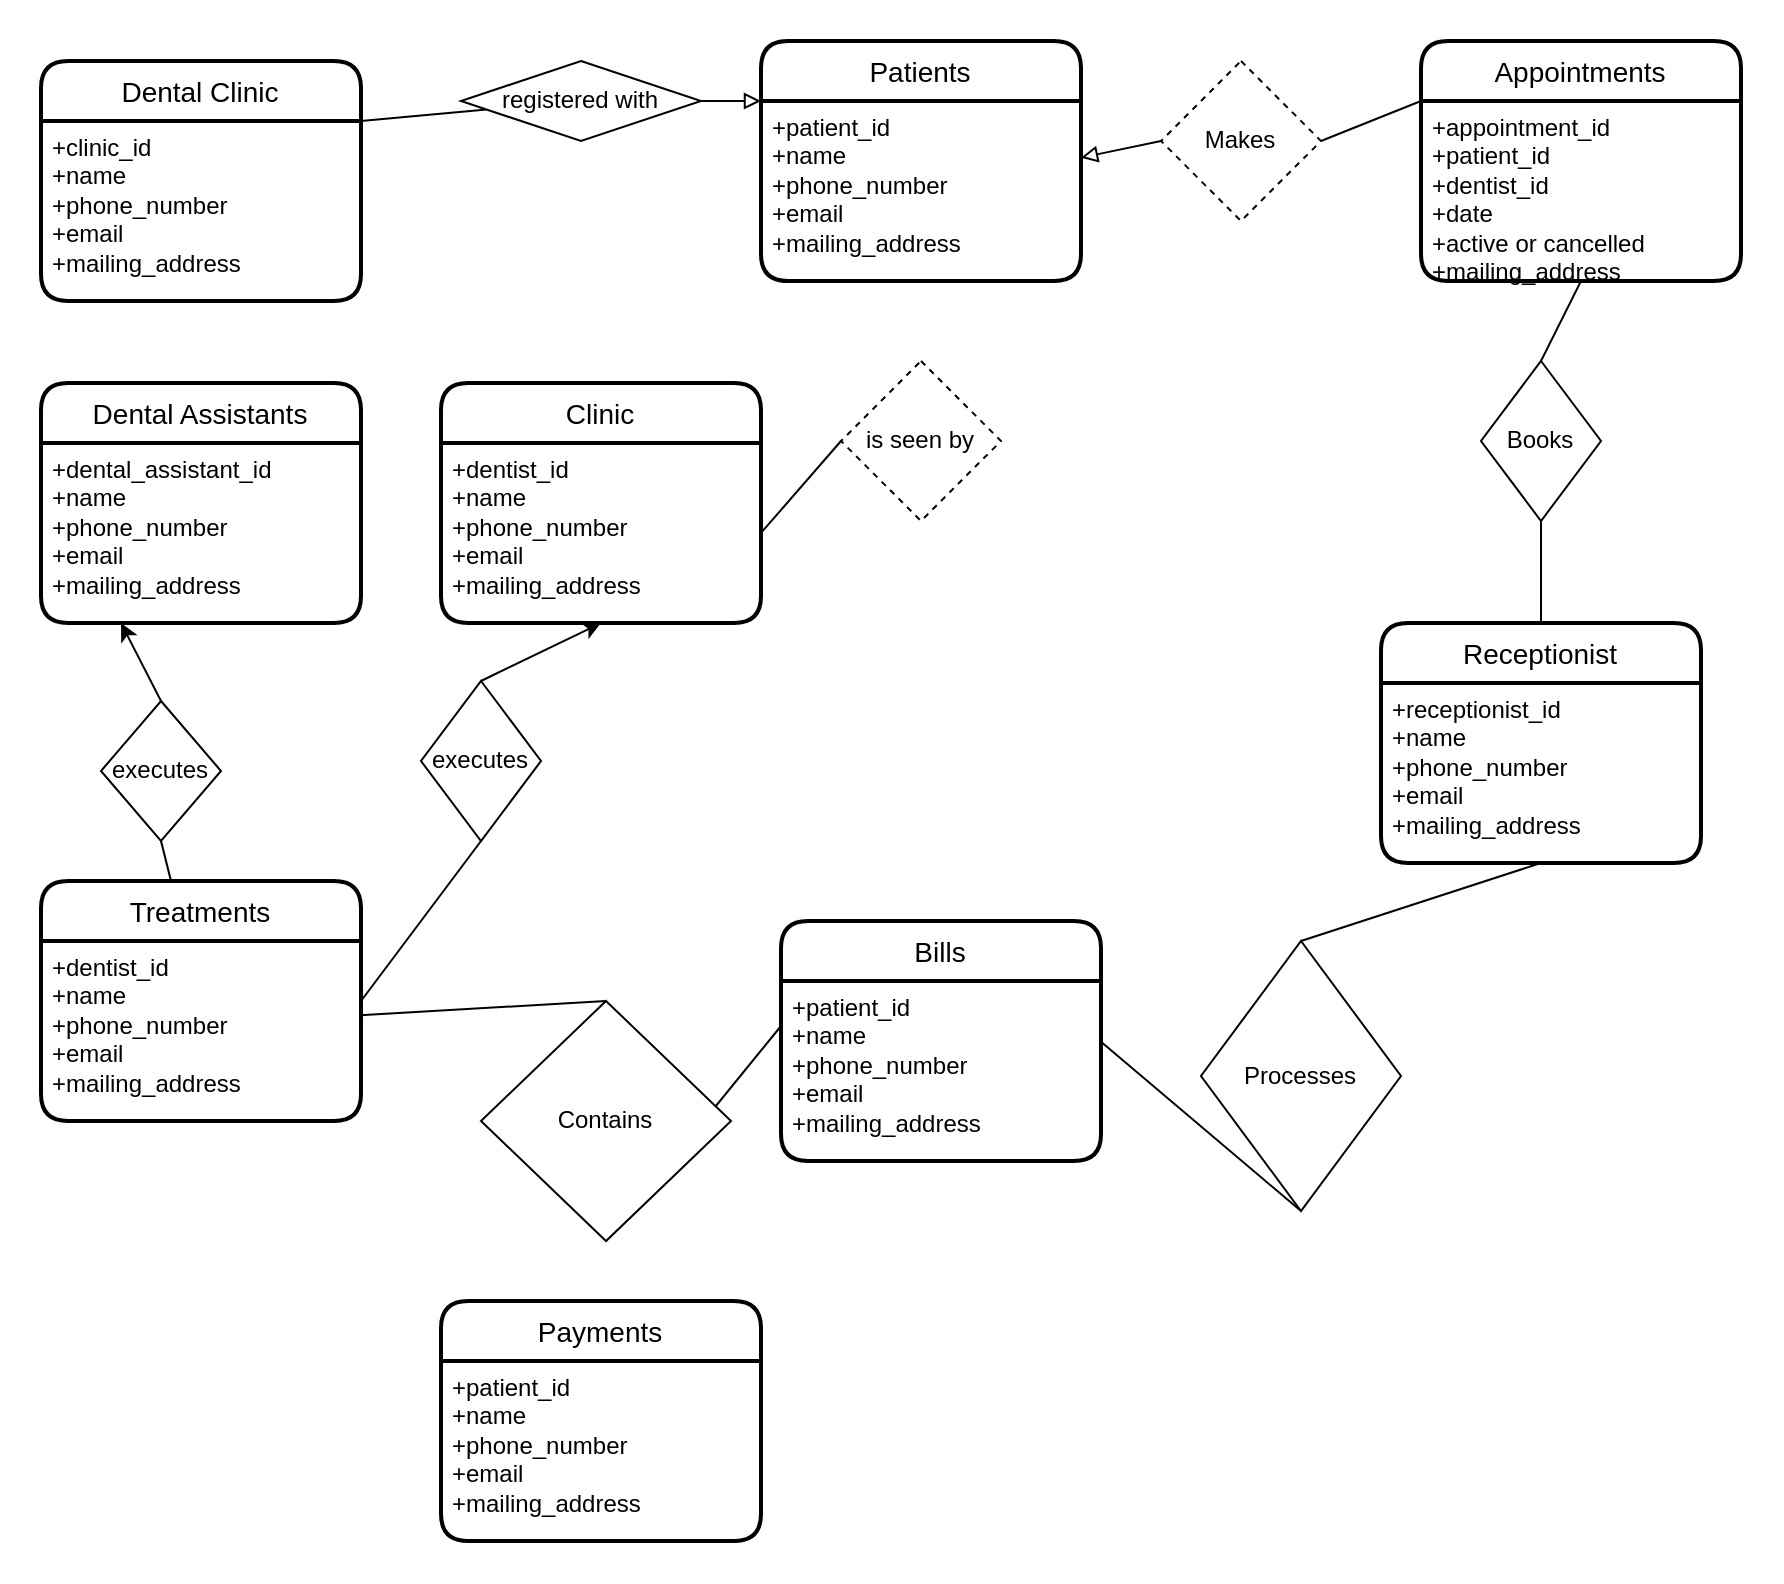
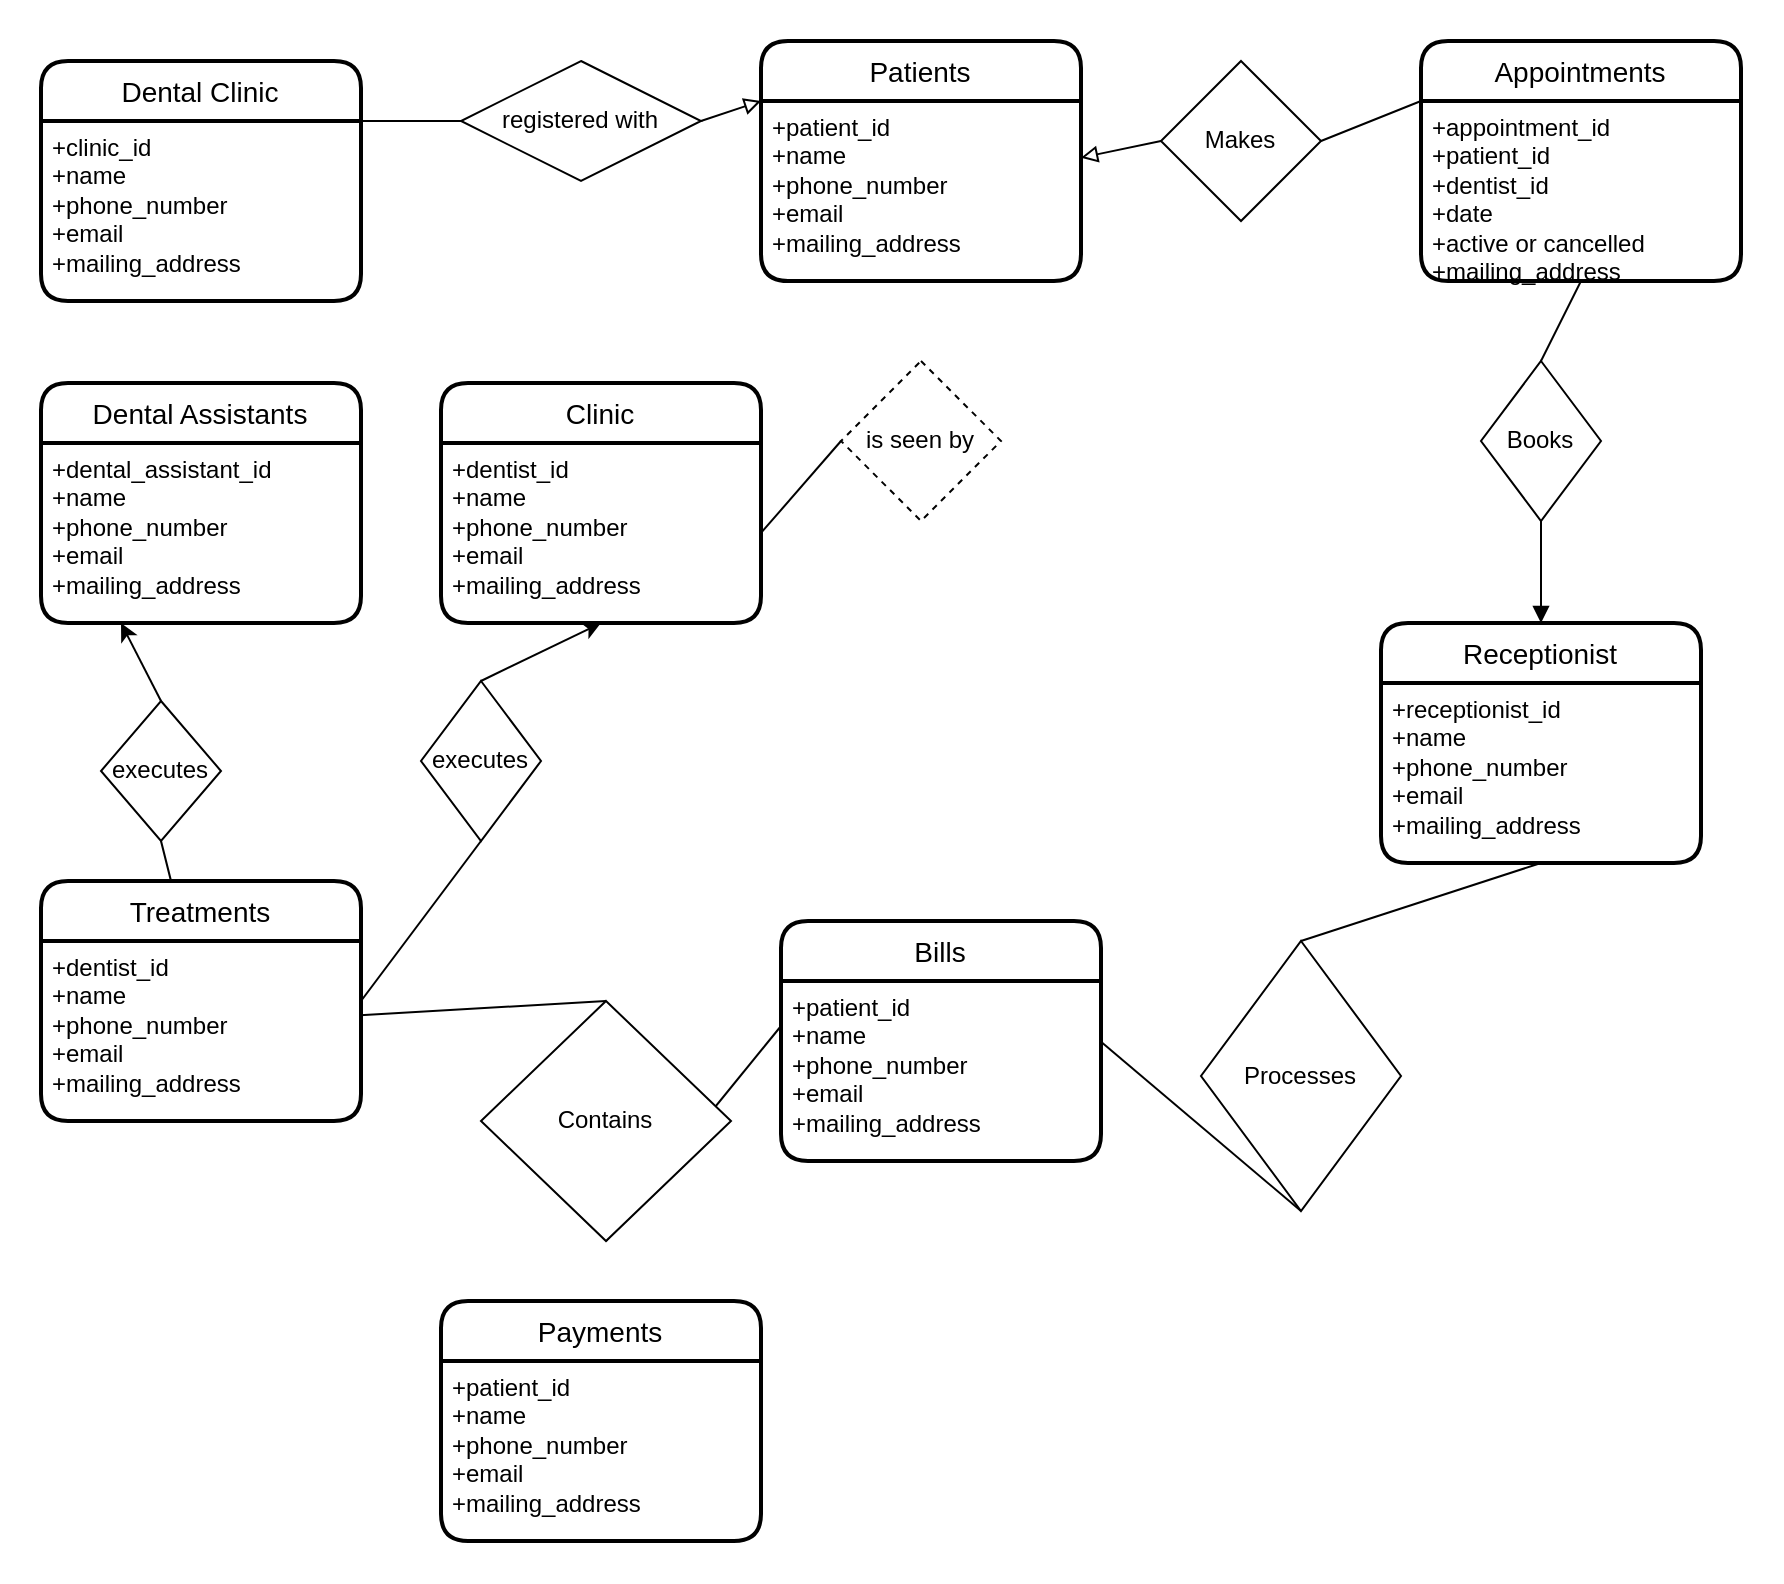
(581, 101) -> (581, 121)
(1241, 141) -> (1241, 141)
(1541, 612) -> (1541, 605)
